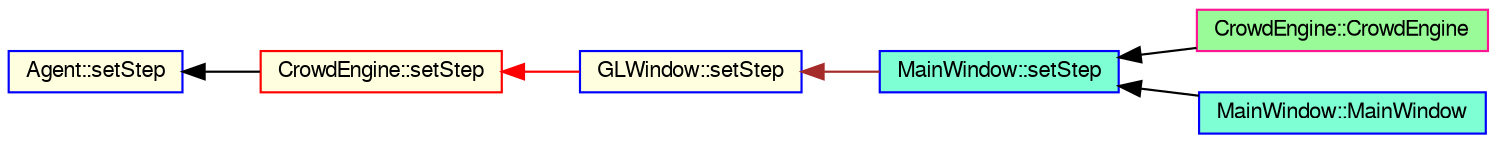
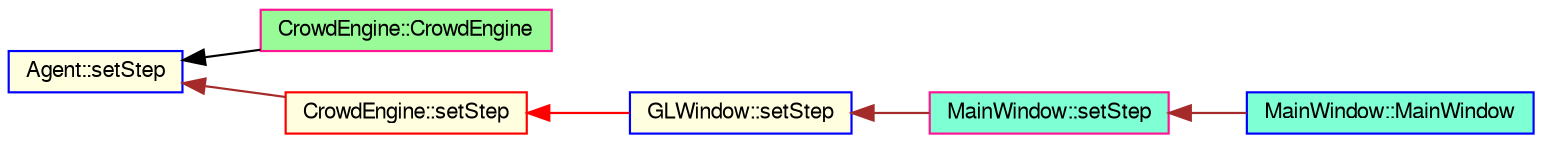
(1169, 51) -> (233, 53)
(233, 72) -> (245, 92)
(999, 72) -> (1049, 113)
(1170, 92) -> (1219, 113)
